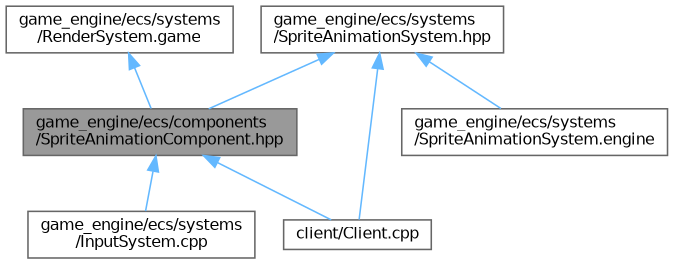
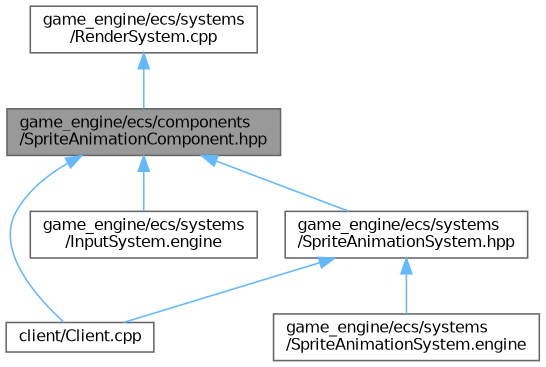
(120, 30) -> (144, 30)
(264, 84) -> (283, 186)
(141, 235) -> (144, 235)
